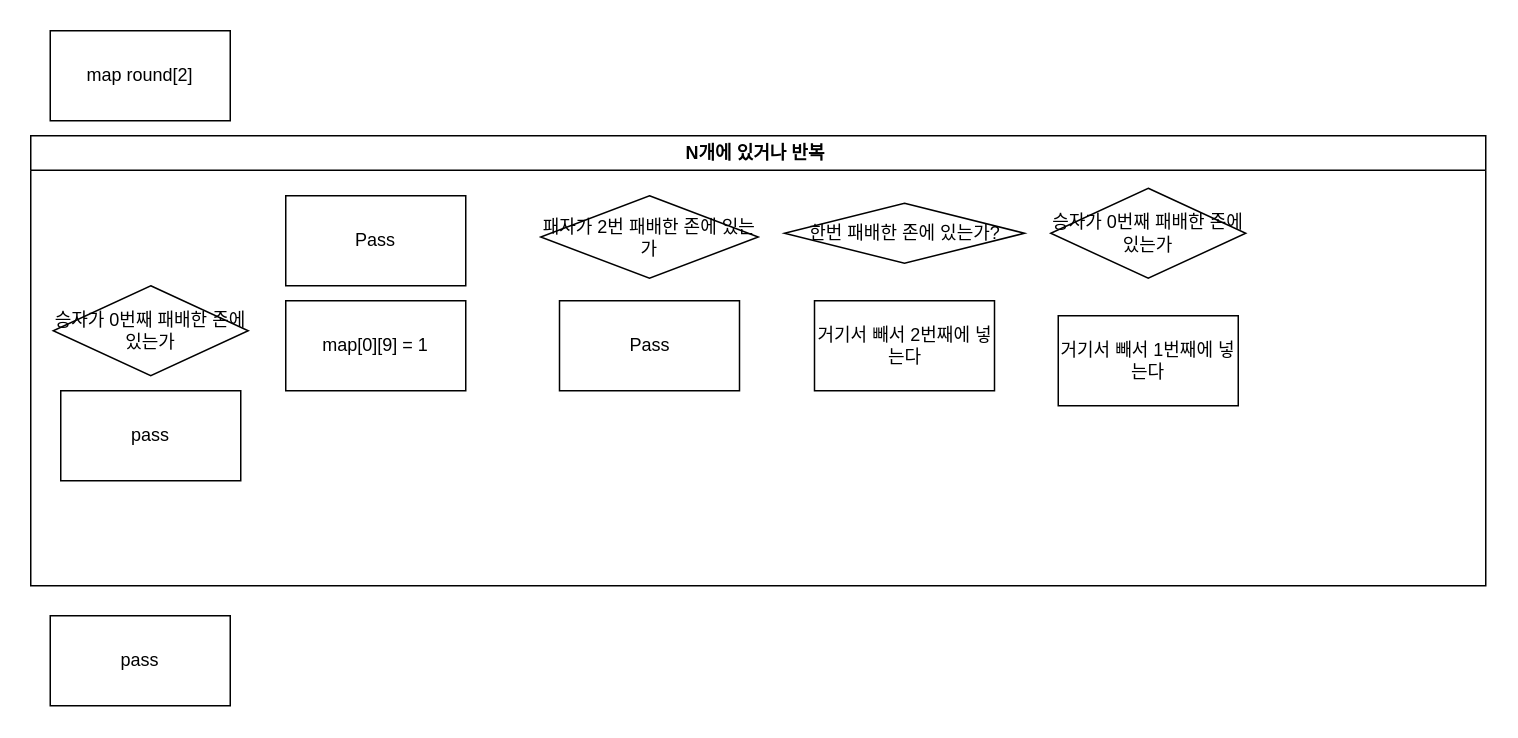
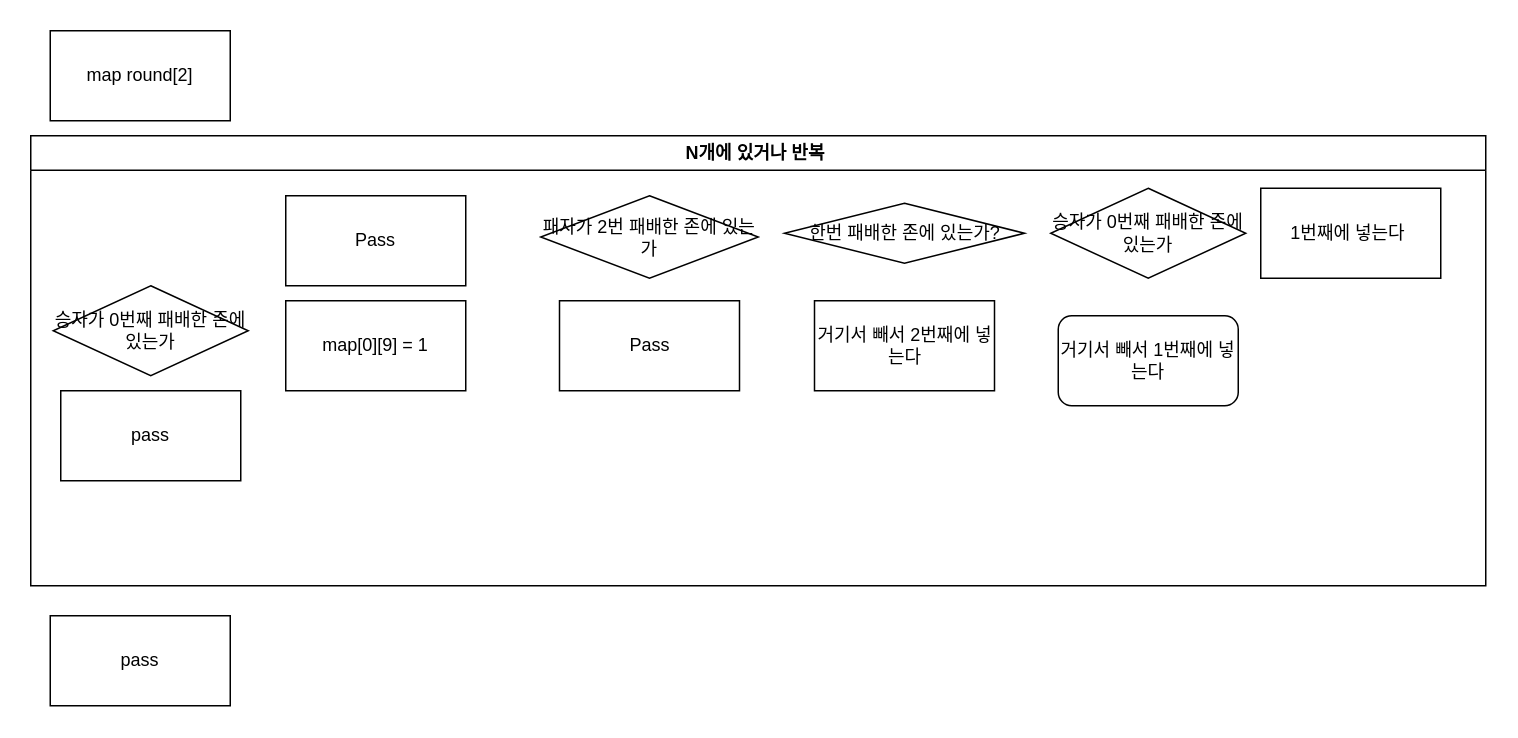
none -> (1351, 233)
(1148, 361) -> (1148, 361)
